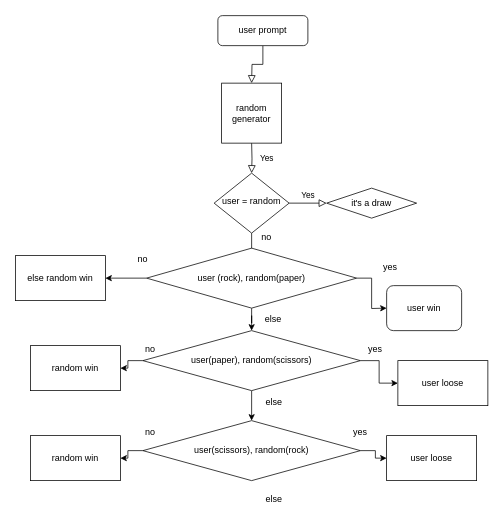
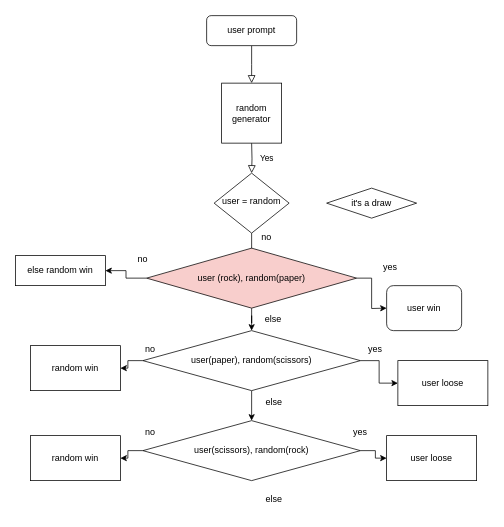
(263, 30) -> (252, 30)
(304, 203) -> none
(60, 278) -> (60, 270)
(252, 278) -> (252, 278)
